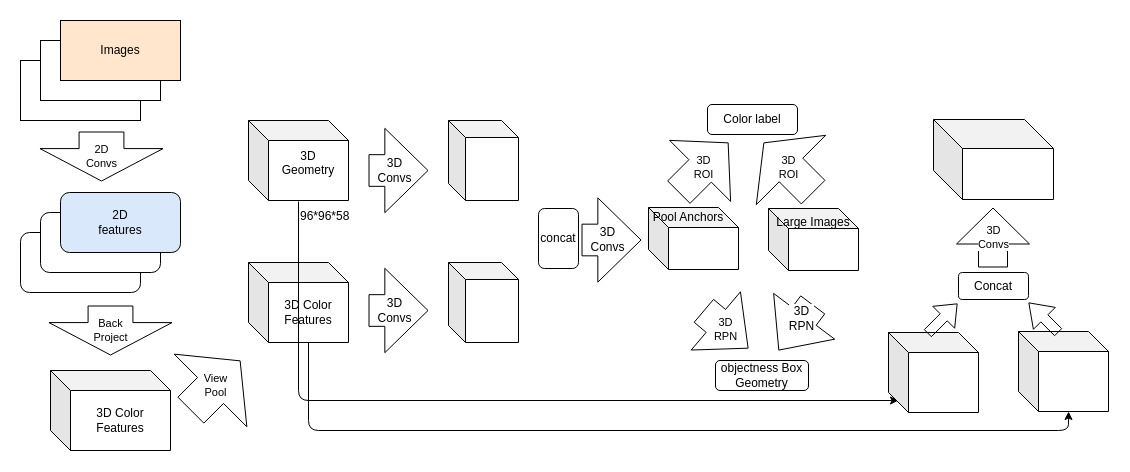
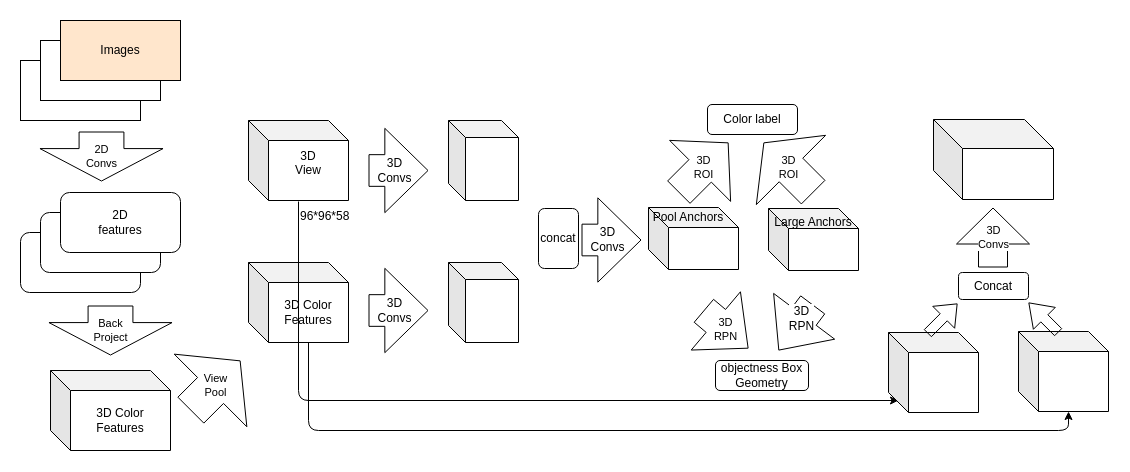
(309, 171) -> (309, 171)
(121, 223) -> (121, 223)
(814, 223) -> (814, 223)
